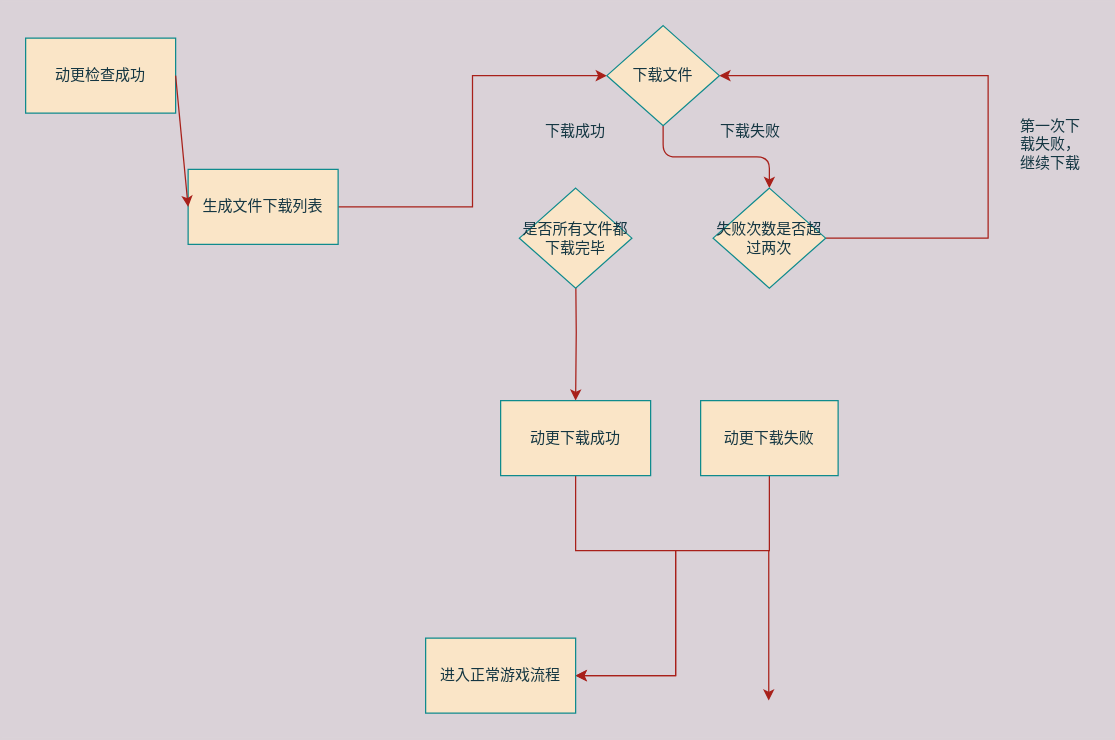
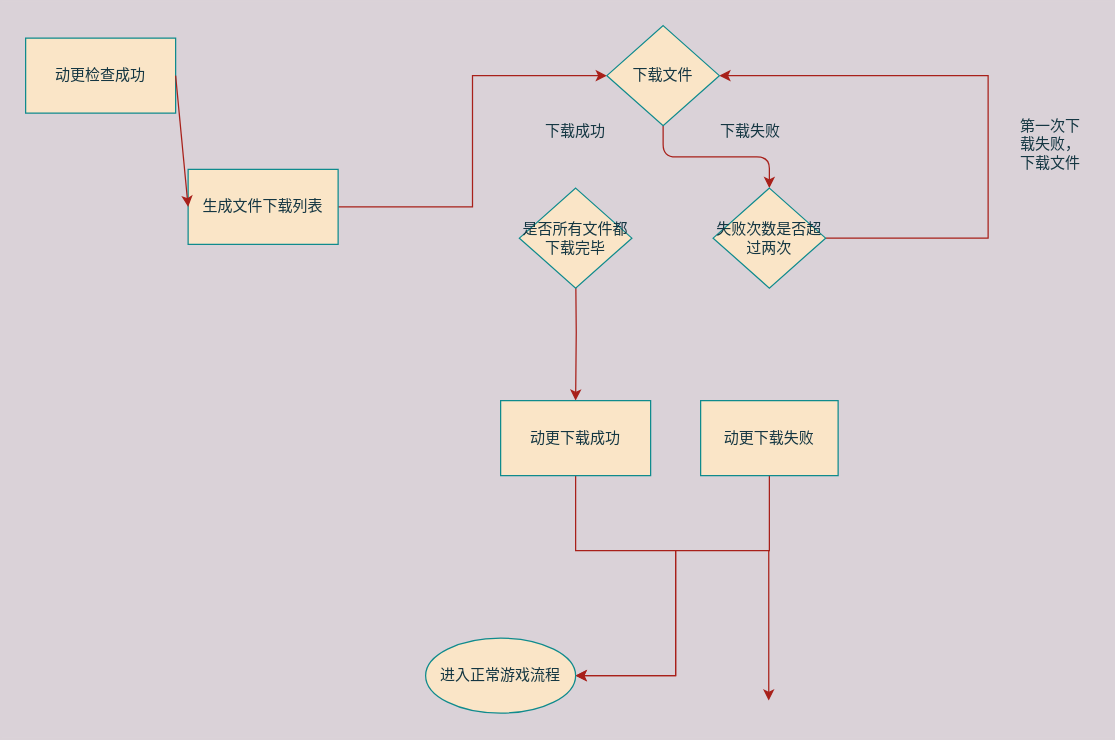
(1051, 144) -> (1051, 144)
(501, 676) -> (501, 676)
